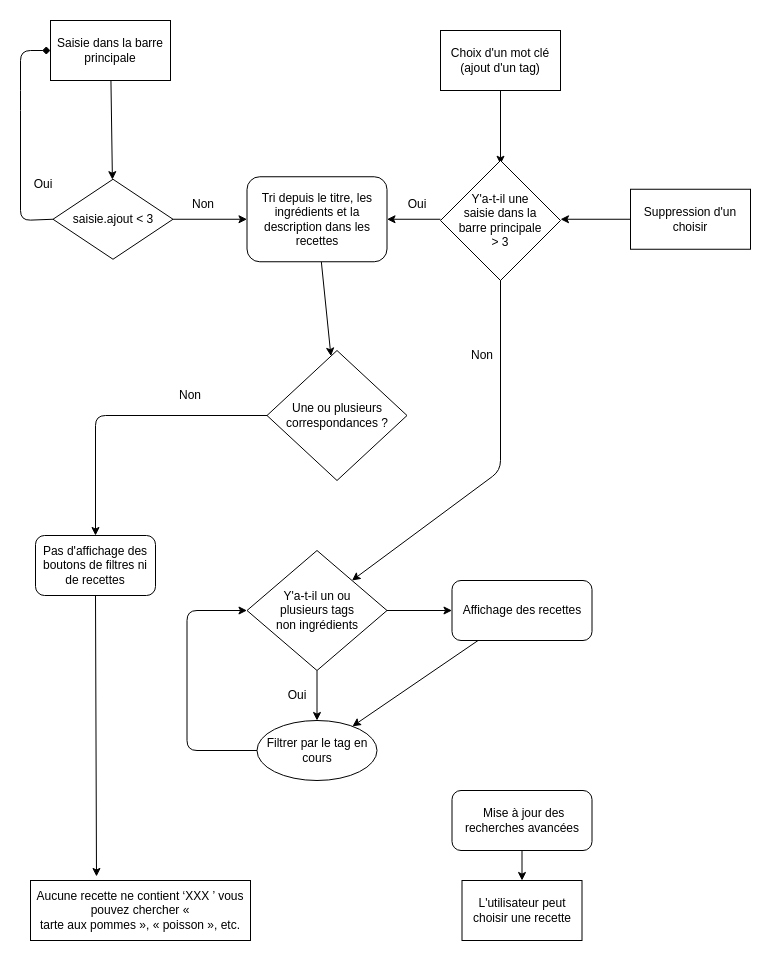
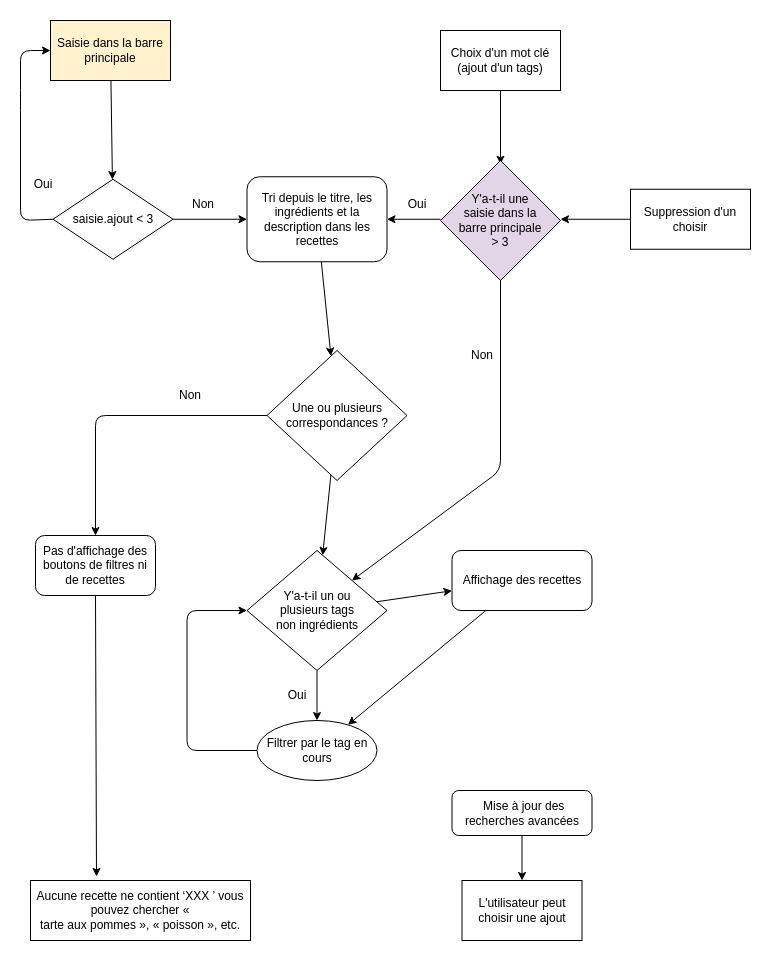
(42, 51) -> (42, 51)
(111, 51) -> (111, 51)
(501, 61) -> (501, 61)
(501, 221) -> (501, 221)
none -> (327, 512)
(522, 611) -> (522, 581)
(522, 821) -> (522, 813)
(523, 911) -> (523, 911)
